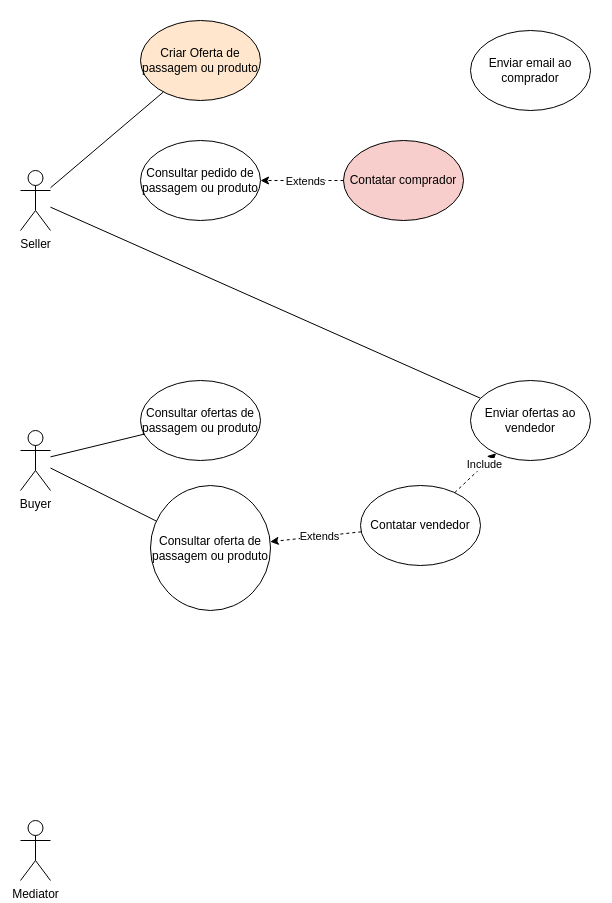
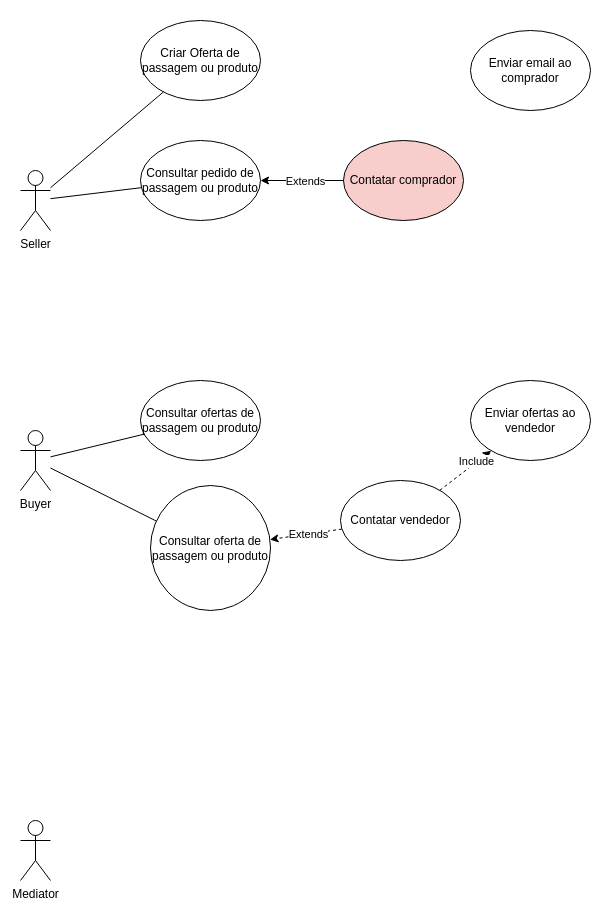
(201, 61) -> (201, 61)
(277, 181) -> (277, 181)
(266, 303) -> (95, 193)
(421, 526) -> (401, 521)
